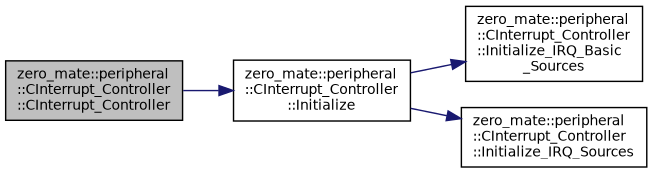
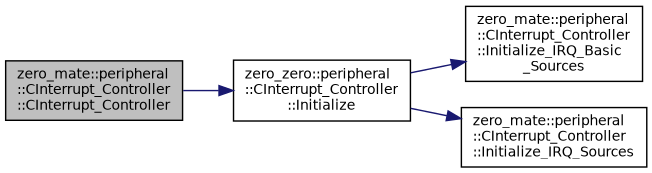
(322, 91) -> (322, 91)
